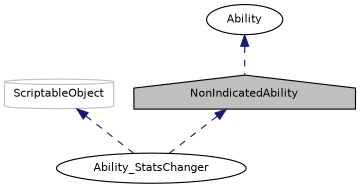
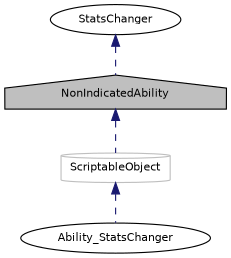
(245, 20) -> (116, 20)
(193, 135) -> (116, 137)
